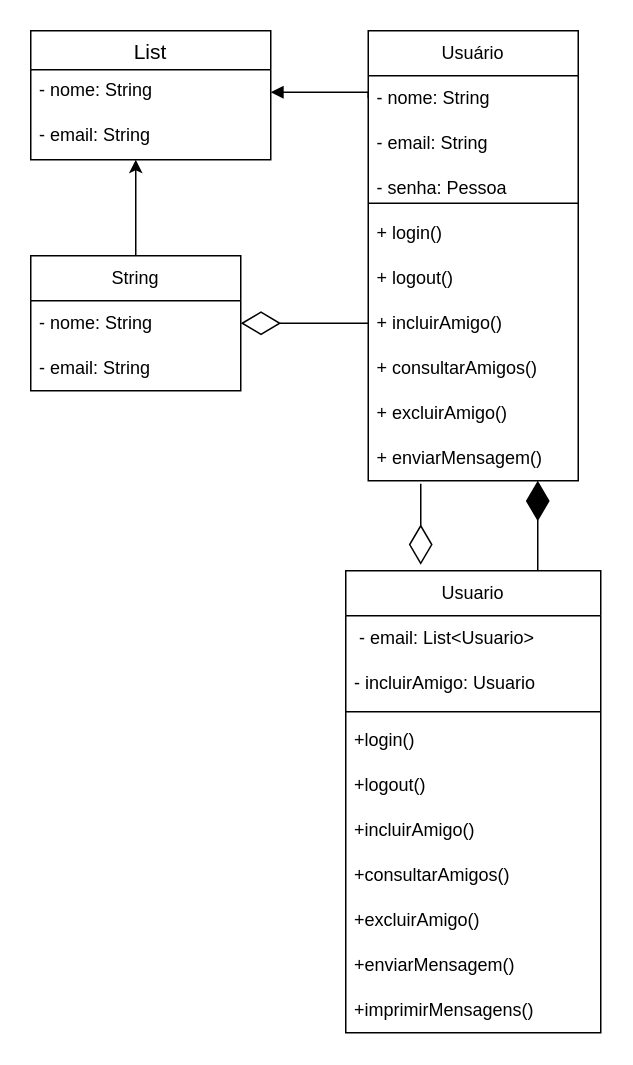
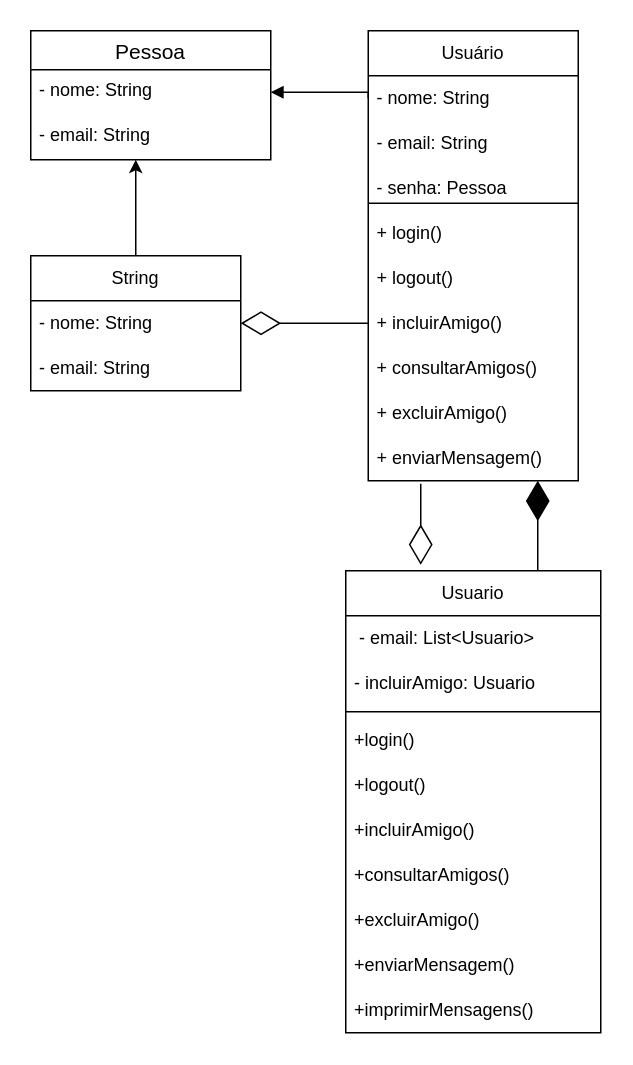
(150, 52) -> (150, 52)
